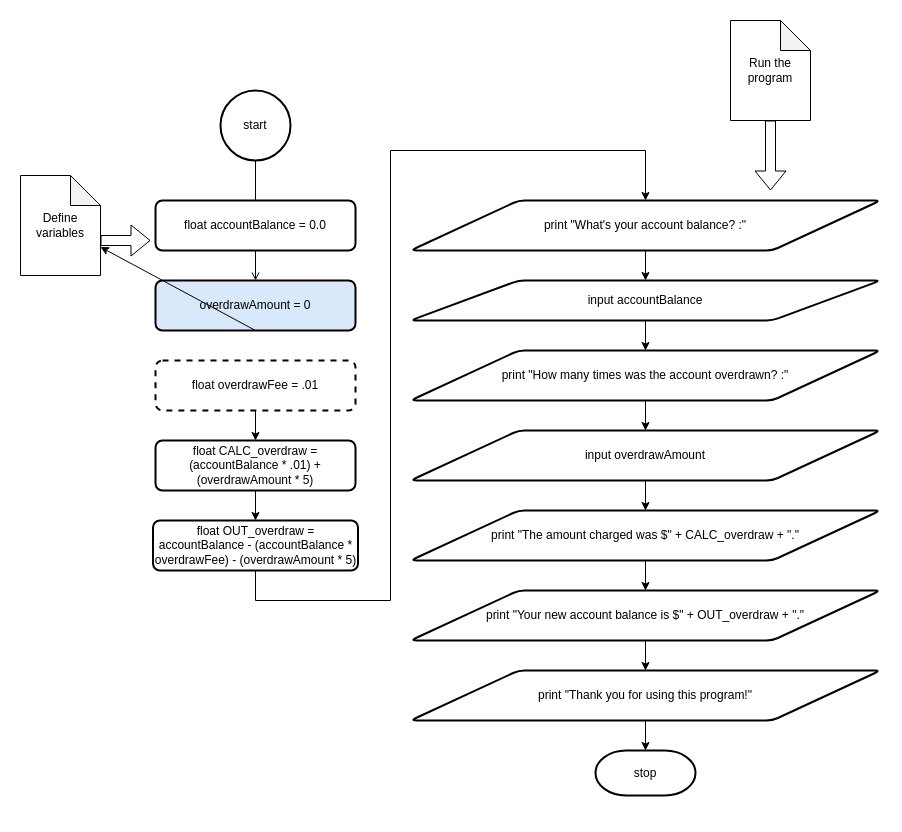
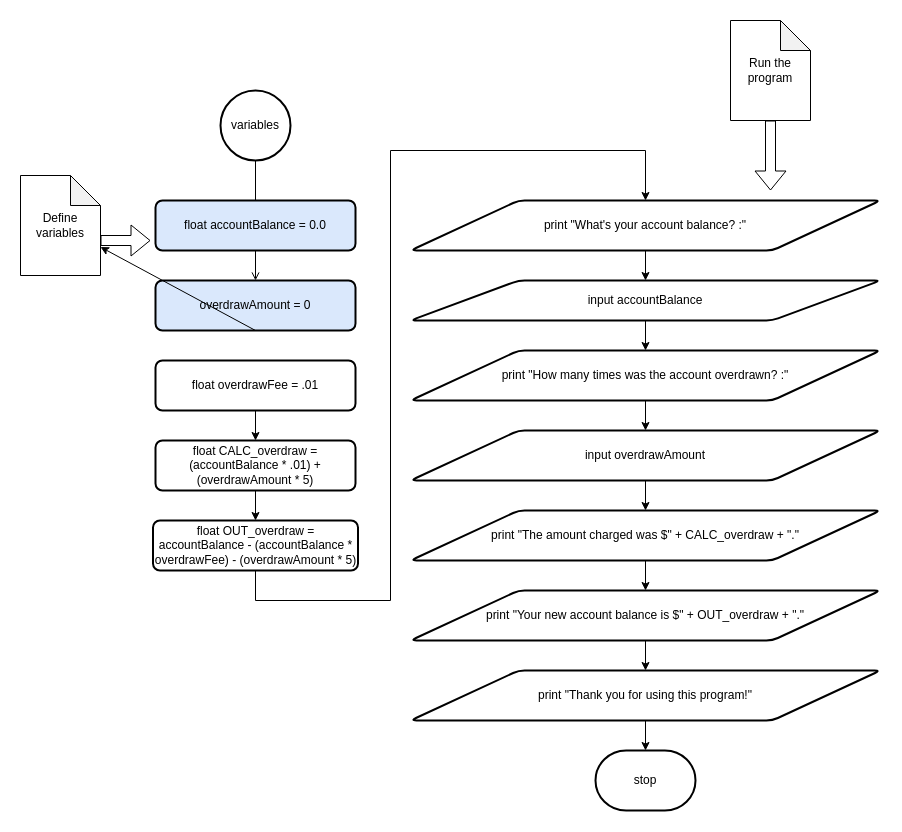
(256, 126) -> (256, 126)
(256, 226) -> (256, 226)
(256, 386) -> (256, 386)
(646, 773) -> (646, 781)
